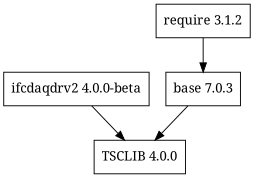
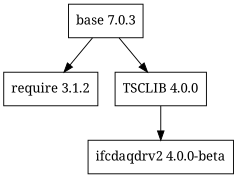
(203, 50) -> (81, 51)
(105, 120) -> (161, 118)
